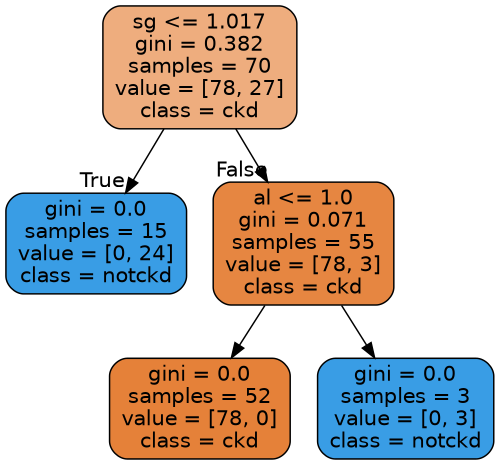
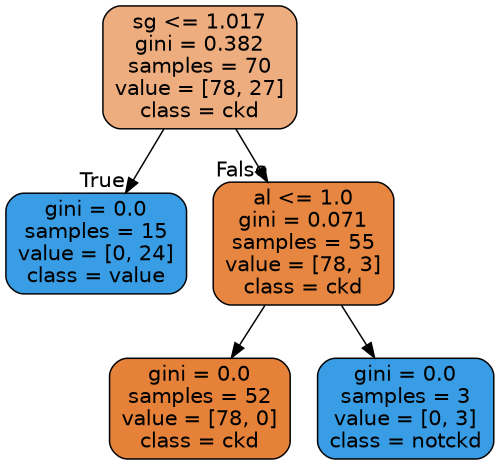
(96, 244) -> (96, 244)
